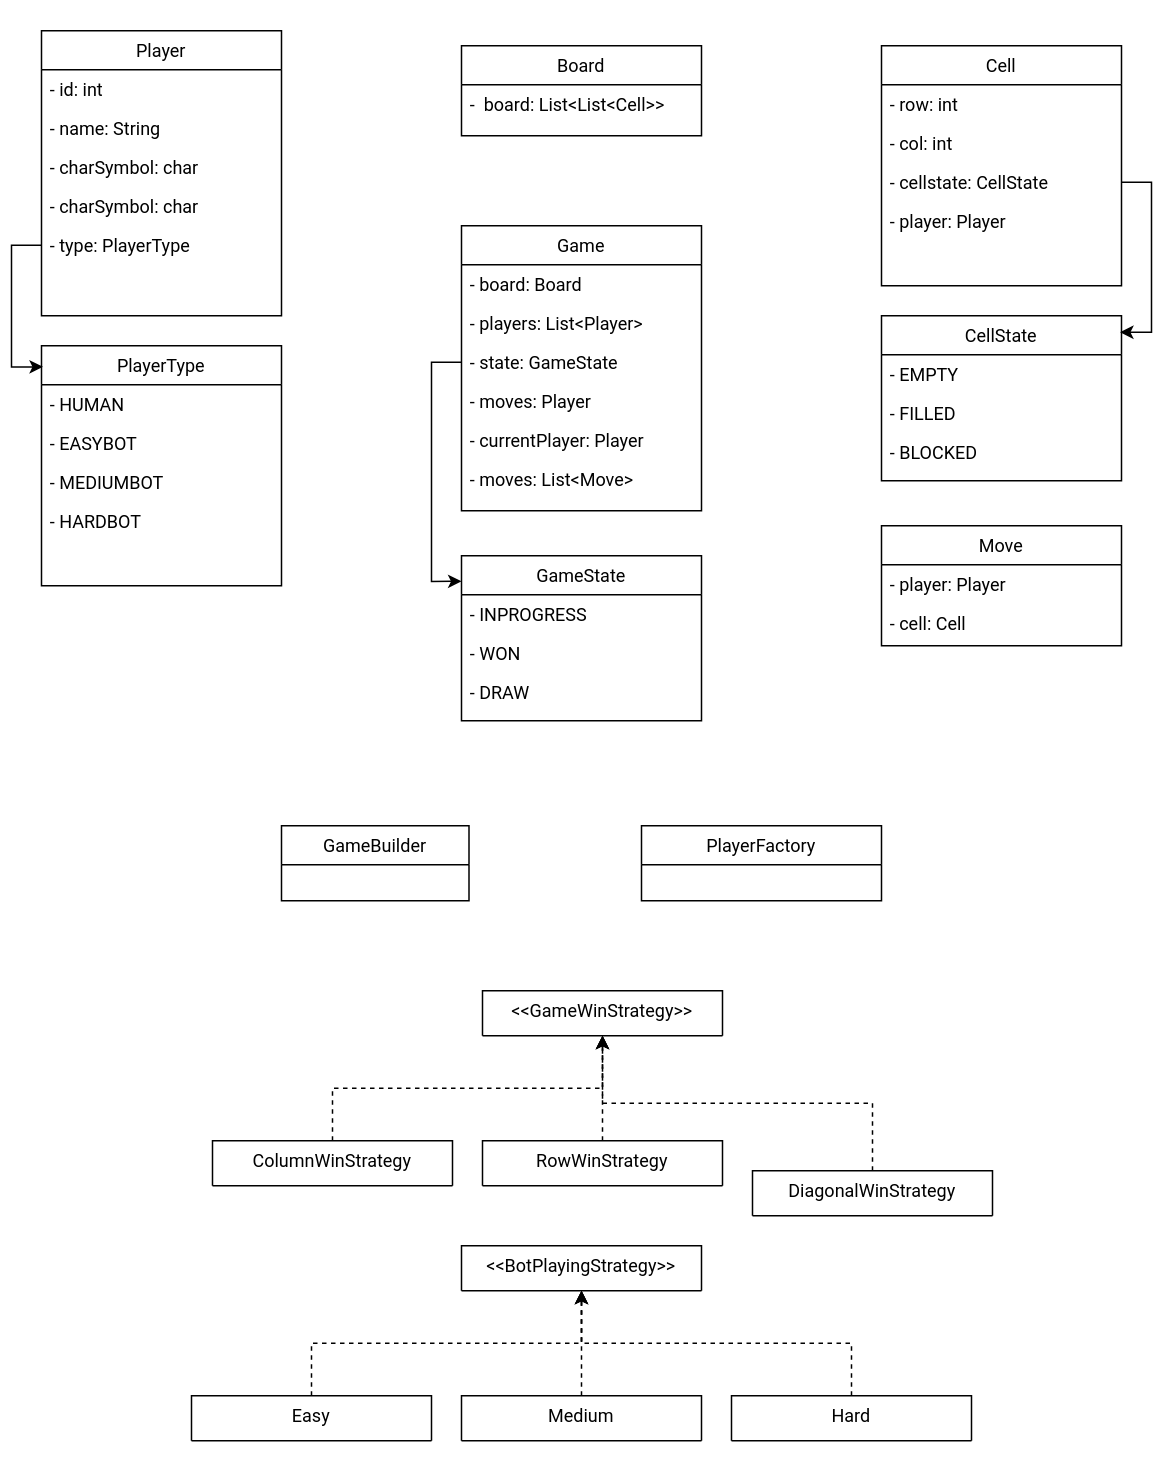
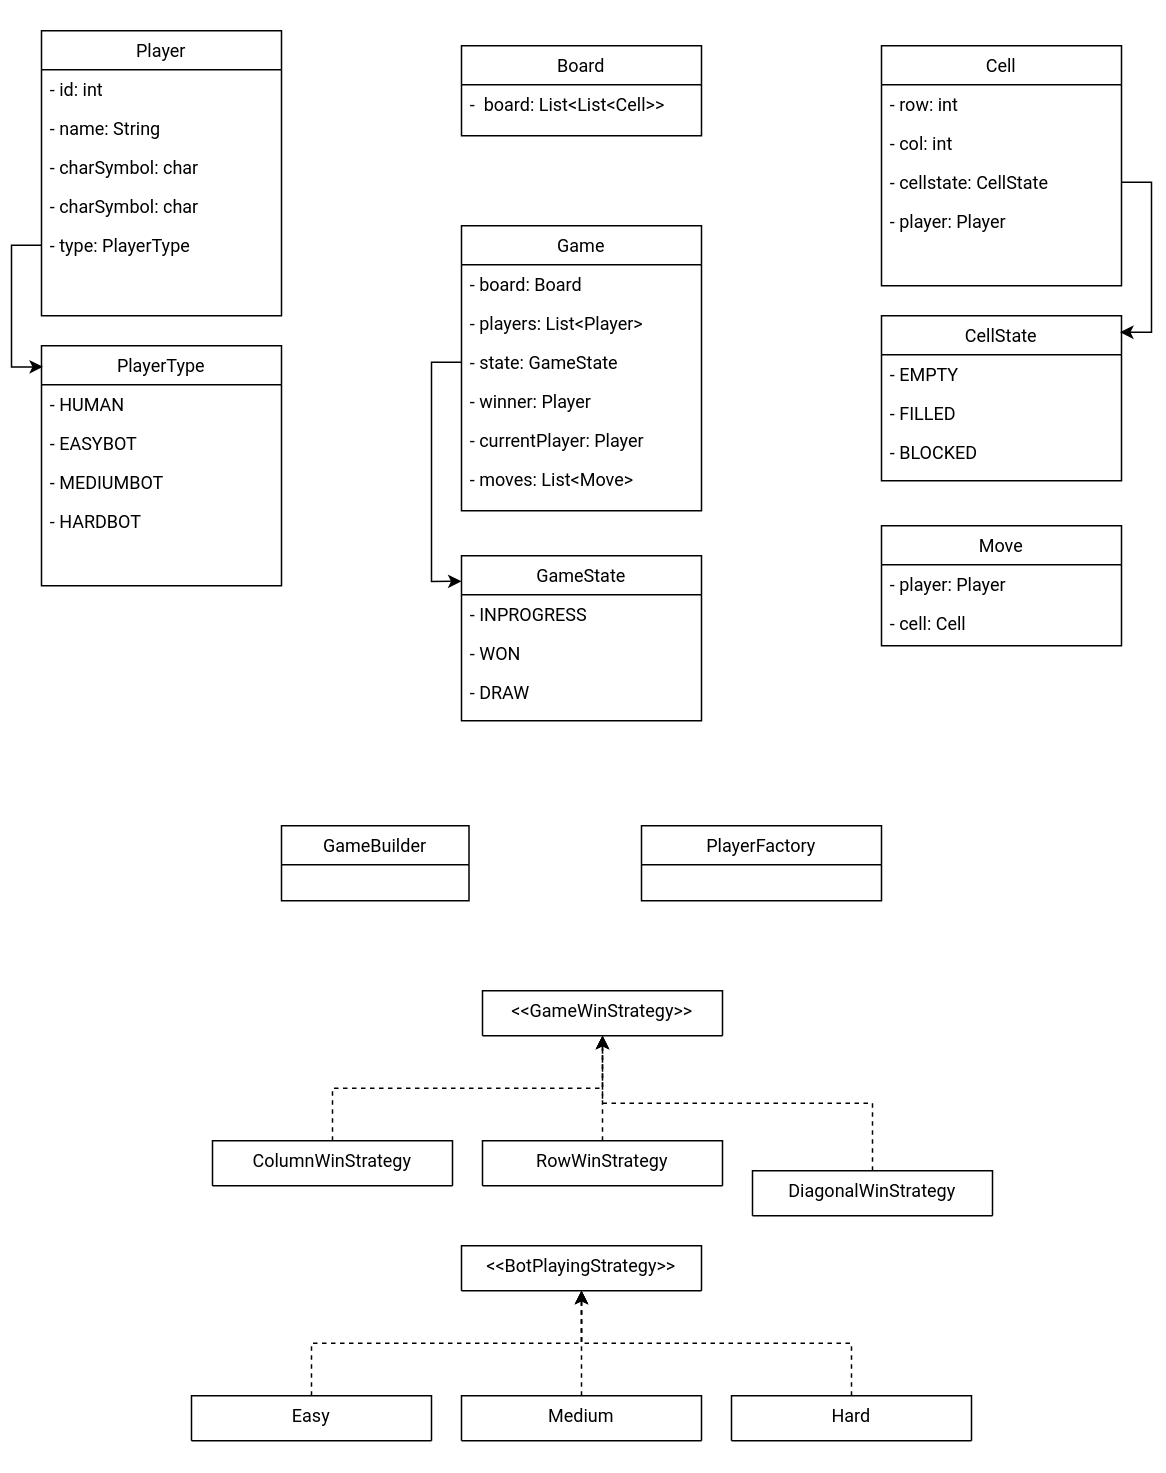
(536, 402) -> (538, 402)
